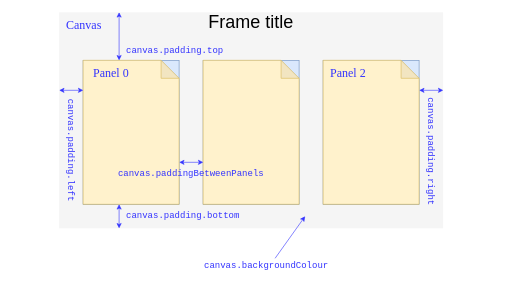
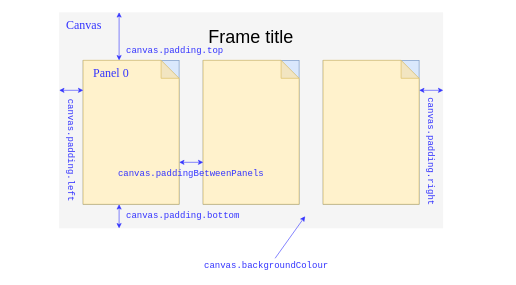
(251, 21) -> (251, 36)
(356, 72) -> none
